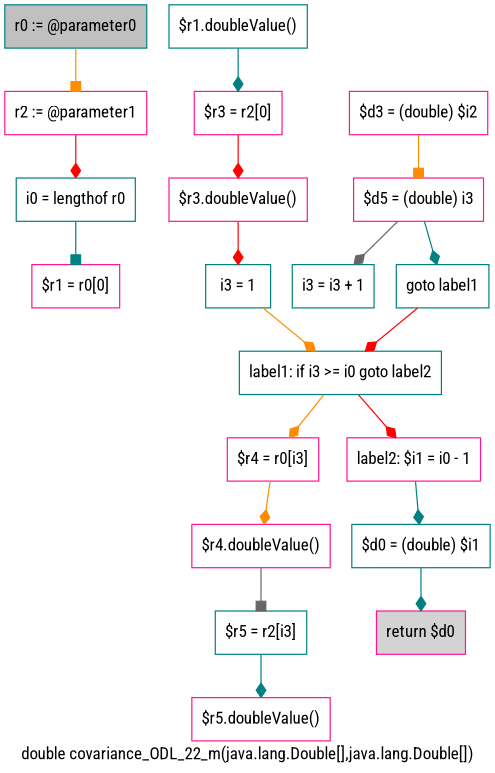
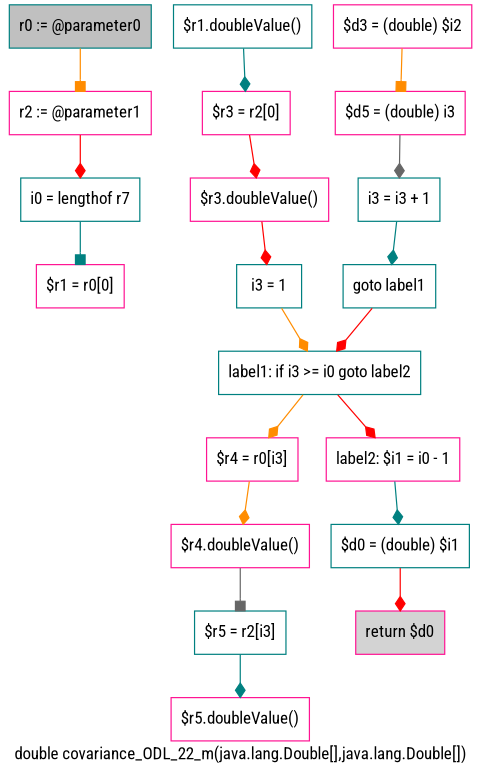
(76, 200) -> (80, 200)
(429, 236) -> (395, 236)
(421, 582) -> (400, 582)
